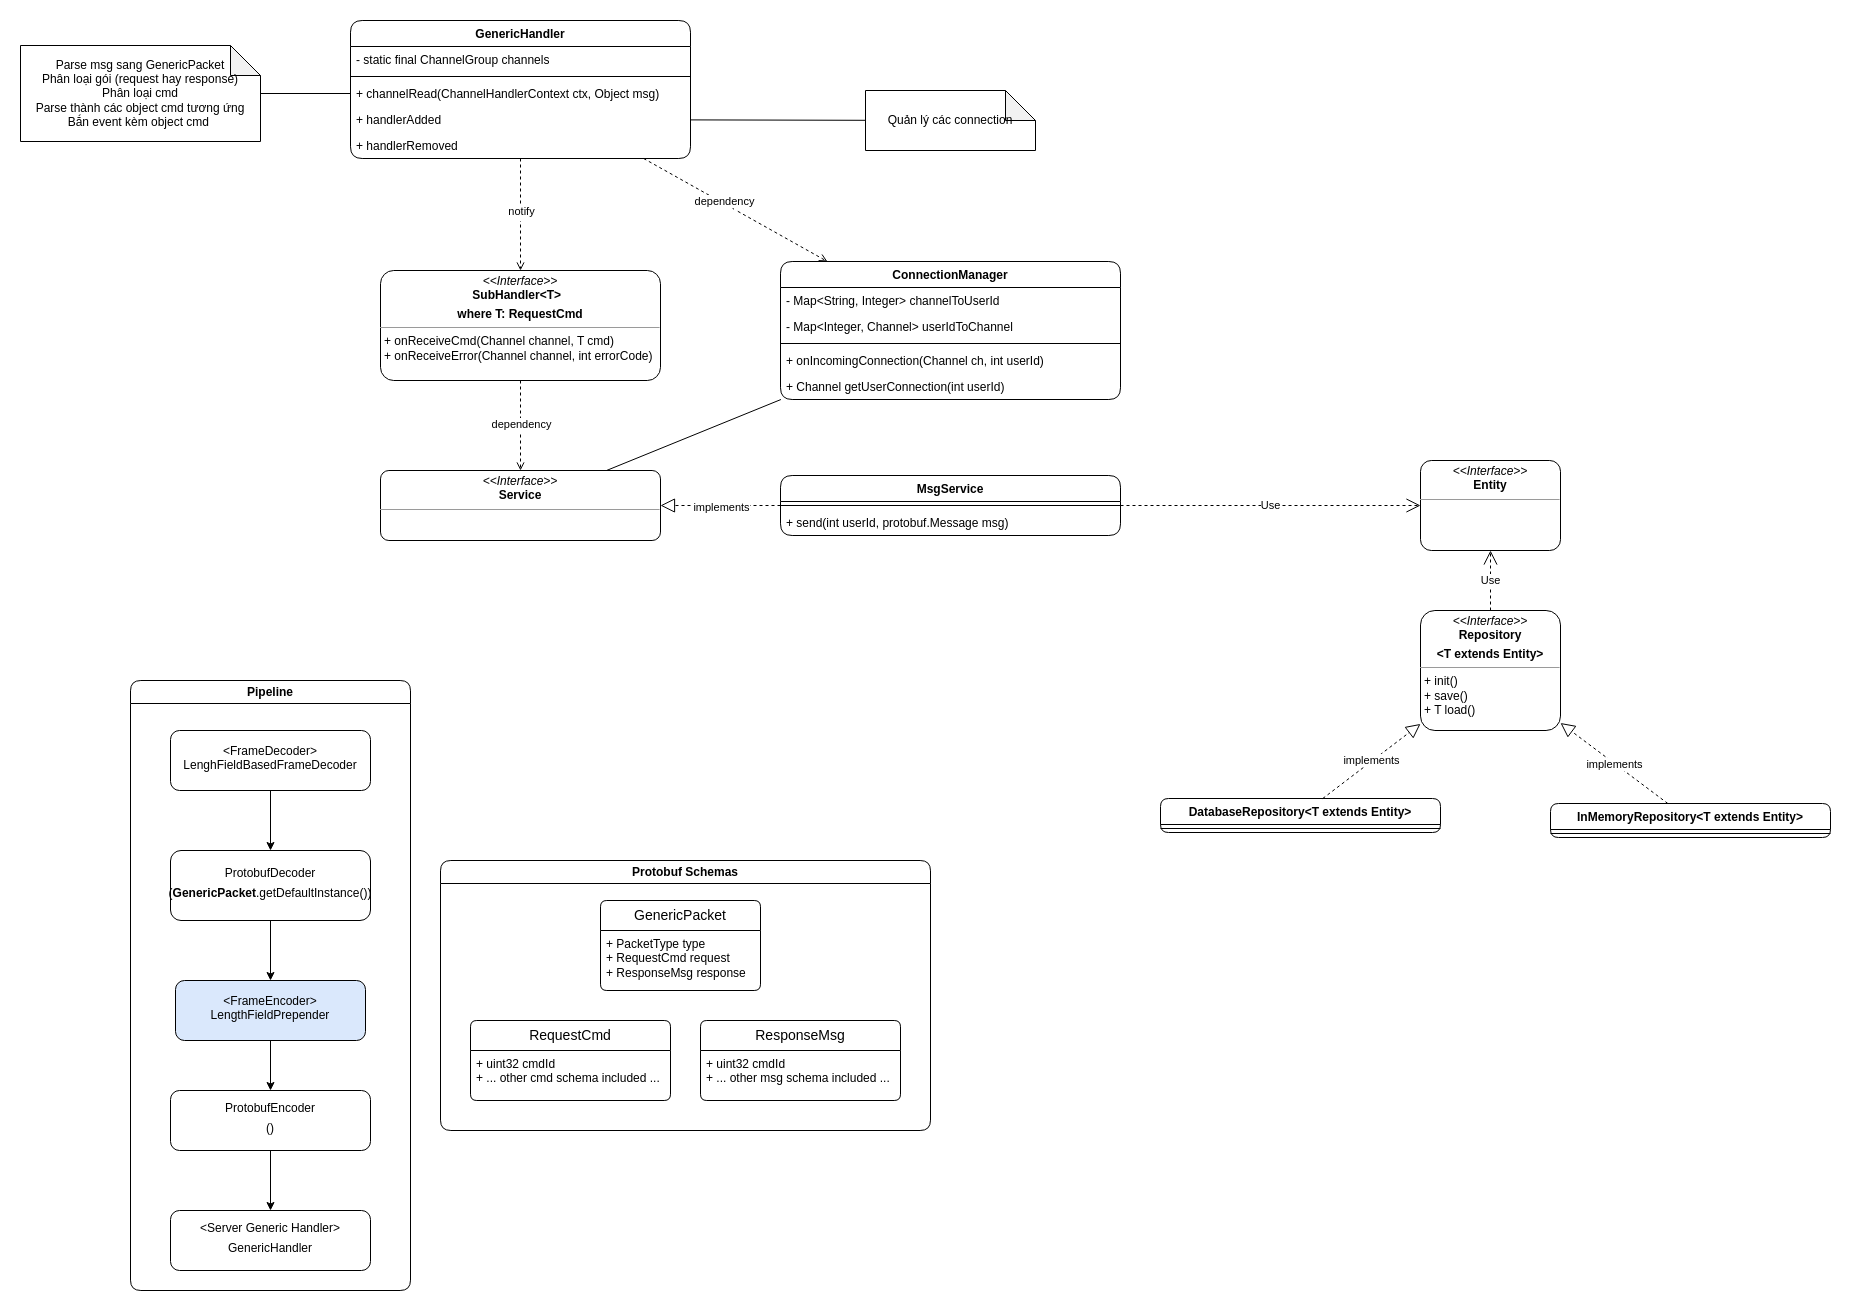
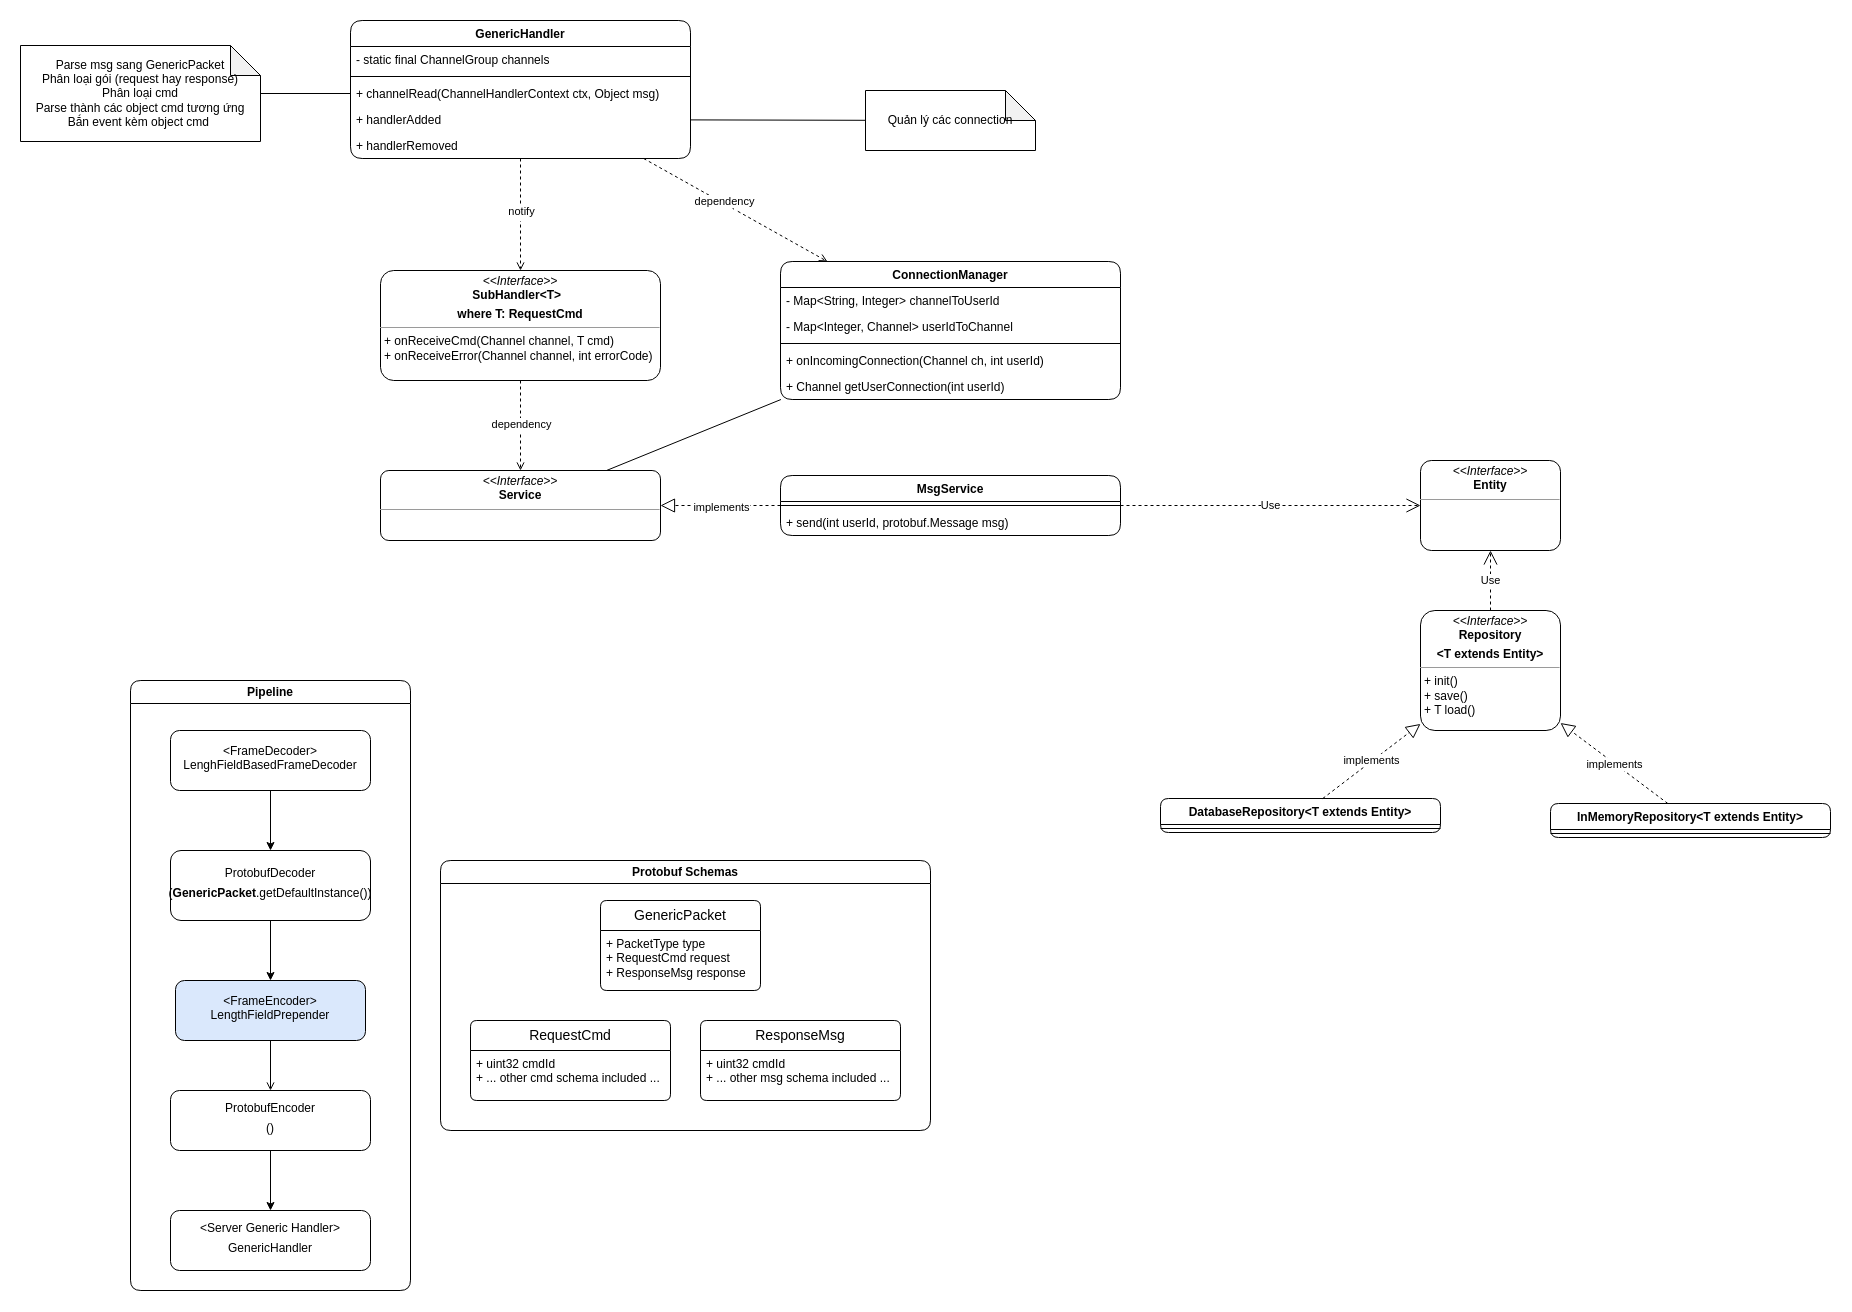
(271, 1082) -> (271, 1084)
